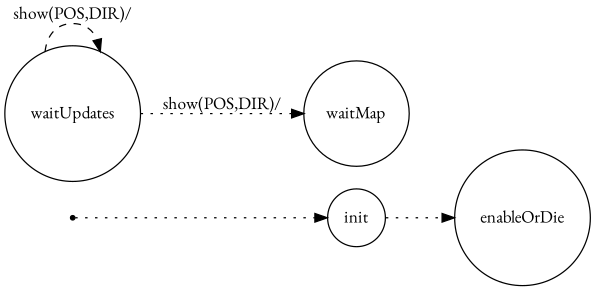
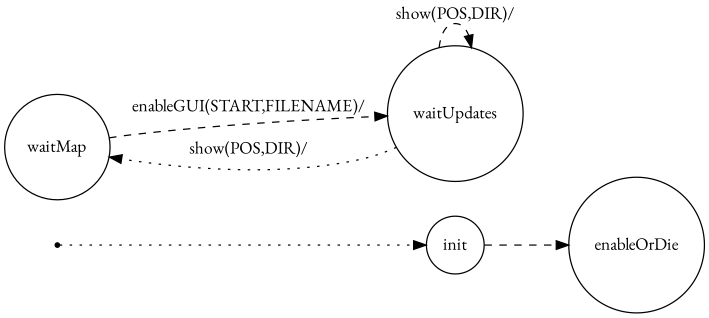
none -> (242, 124)
(414, 218) -> (520, 245)
